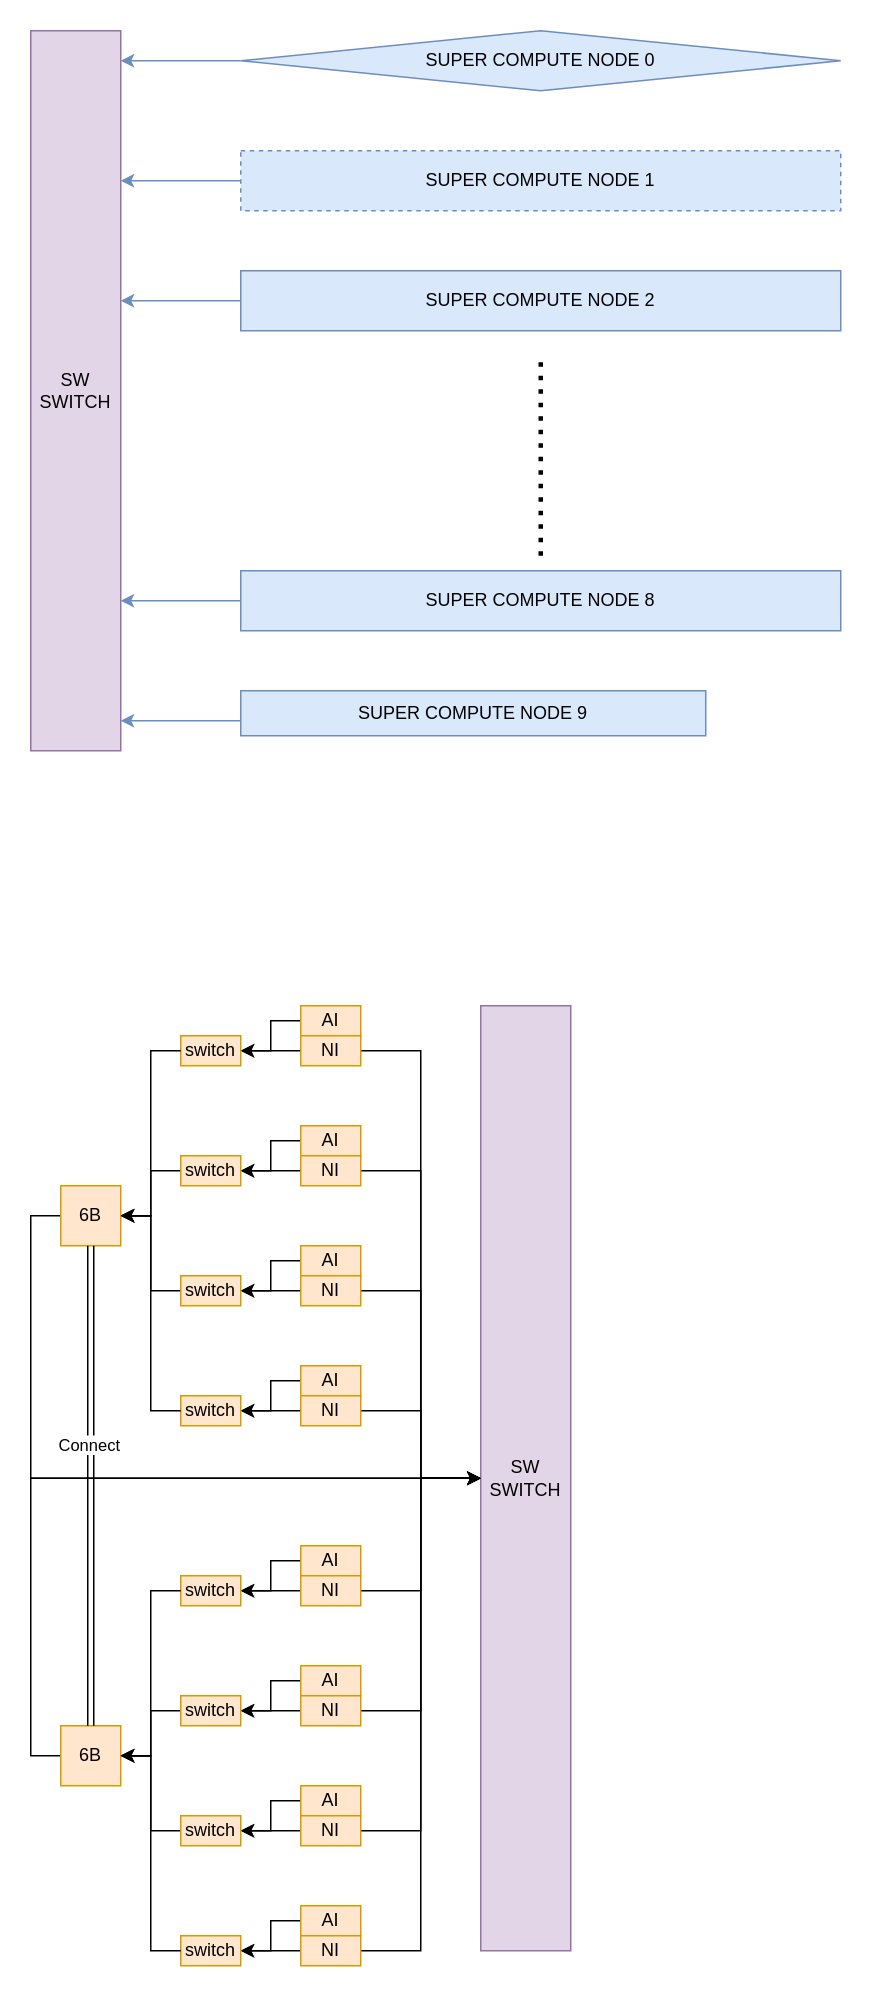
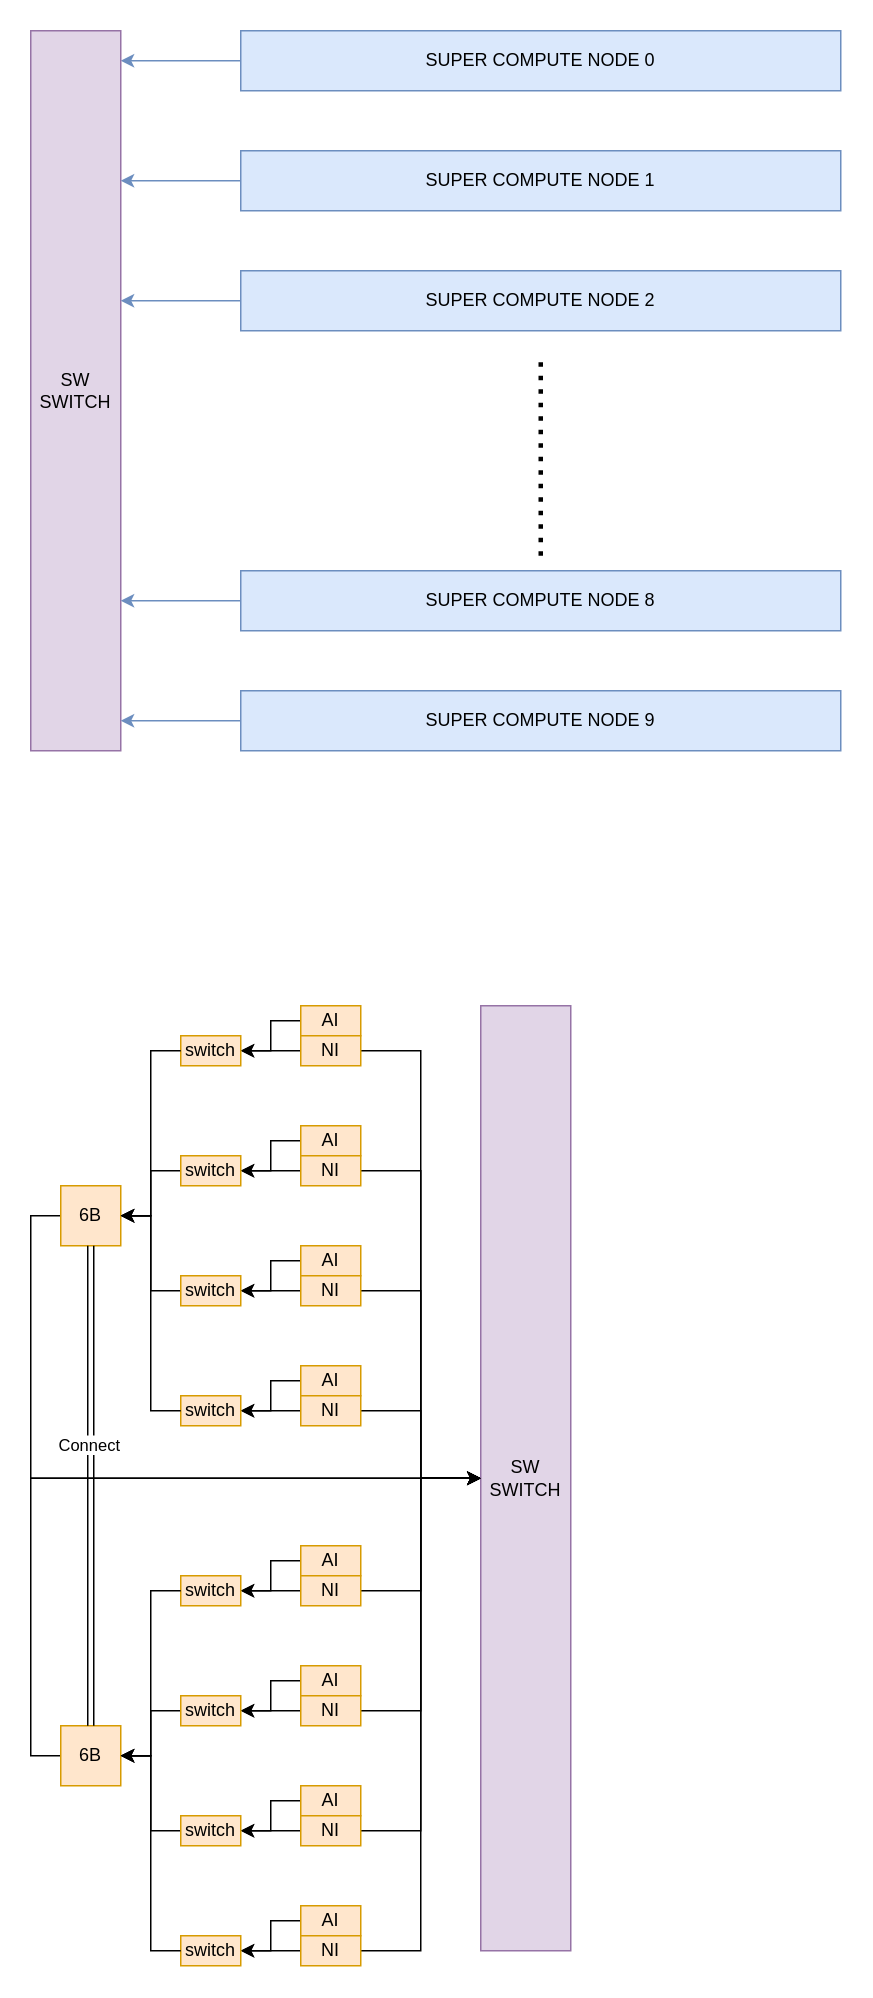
(541, 61) -> (541, 61)
(541, 181) -> (541, 181)
(473, 713) -> (541, 721)
